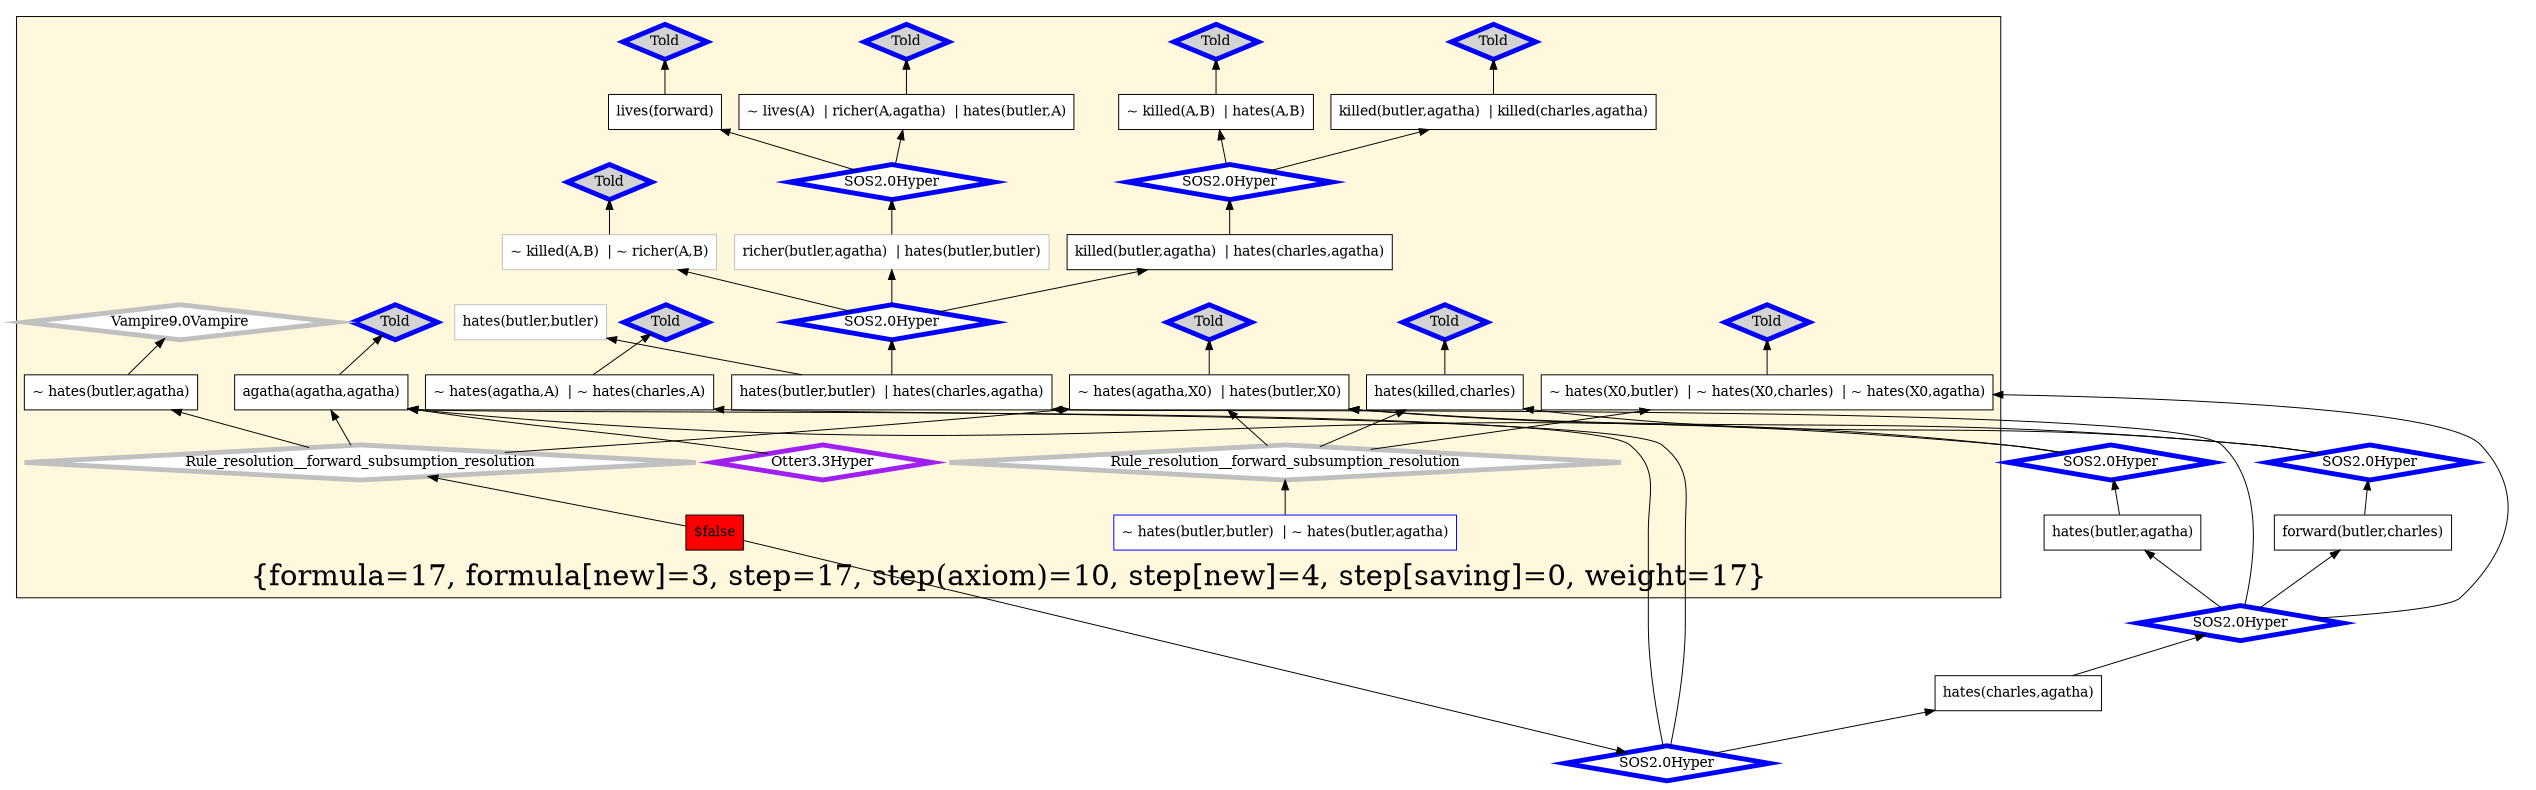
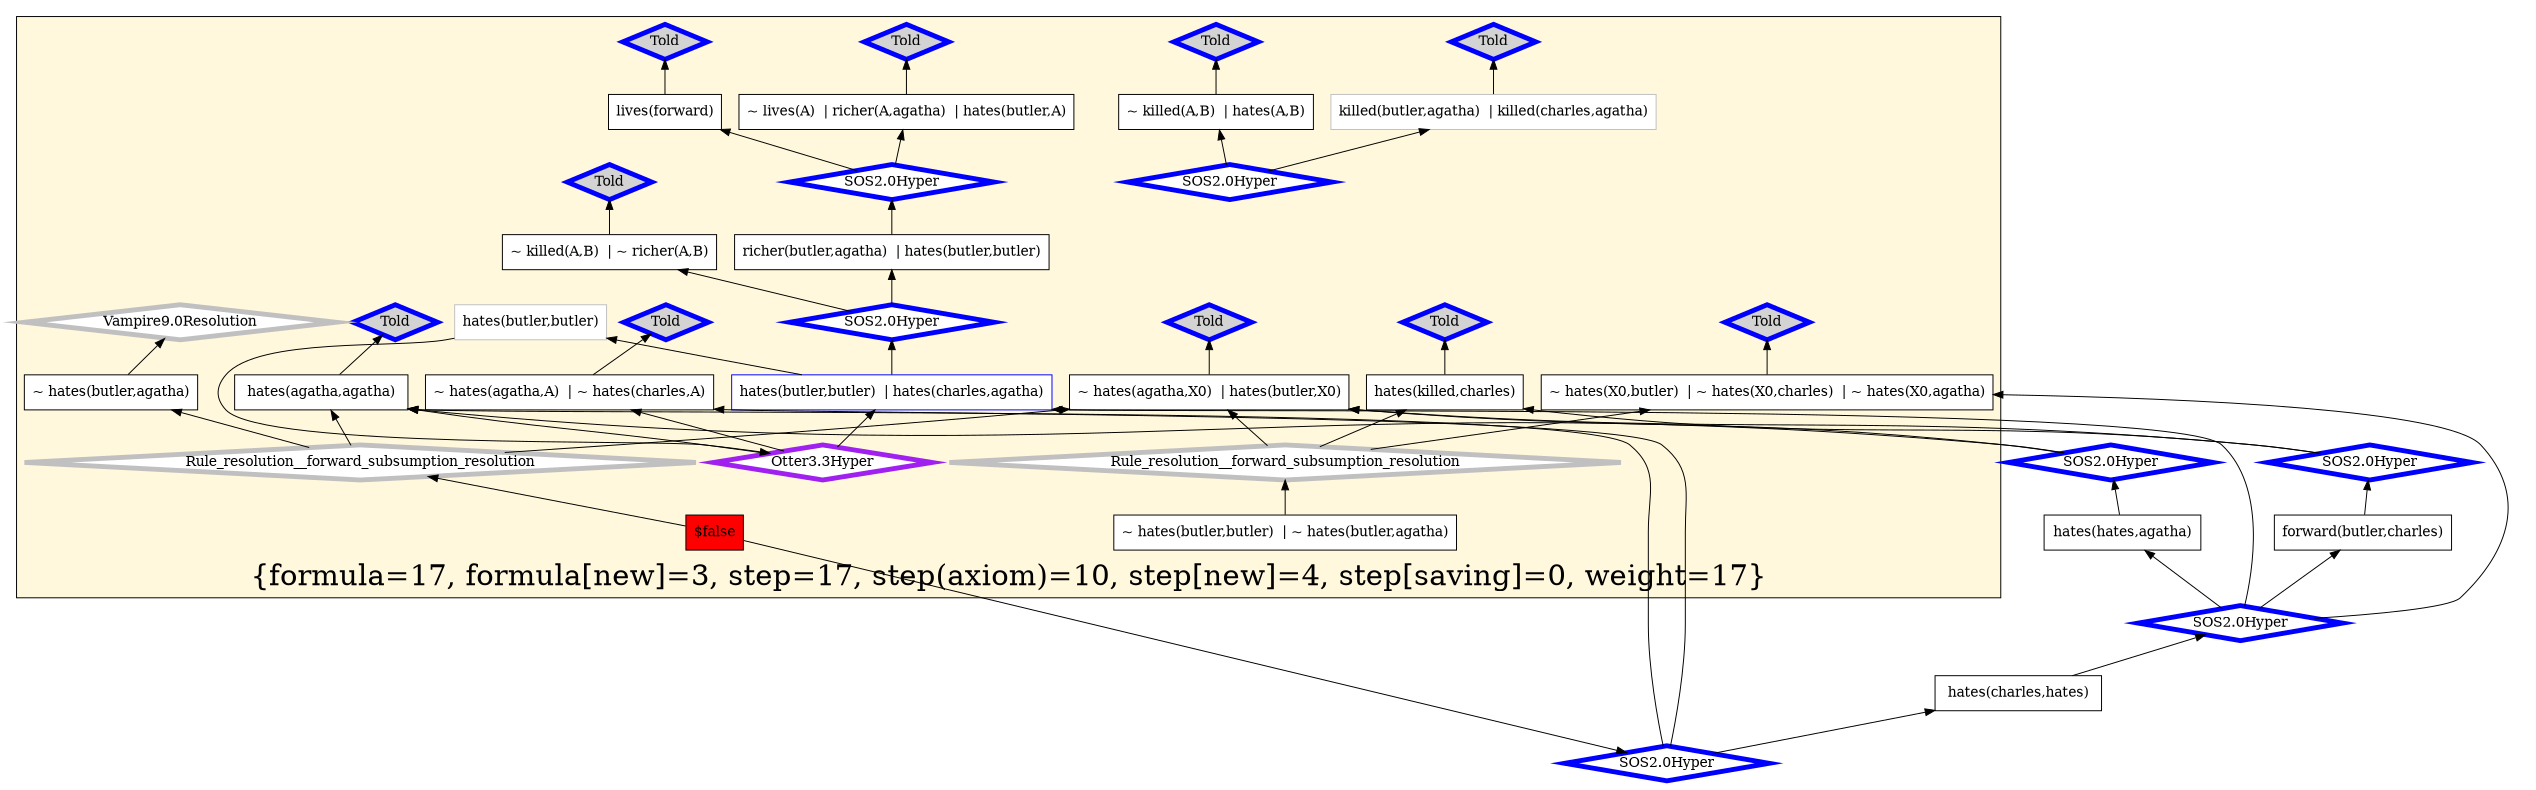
(1494, 112) -> (1494, 112)
(609, 252) -> (609, 252)
(892, 252) -> (892, 252)
(1230, 252) -> none
(180, 322) -> (180, 322)
(321, 392) -> (321, 392)
(892, 392) -> (892, 392)
none -> (853, 432)
none -> (355, 435)
none -> (748, 441)
(1285, 533) -> (1285, 533)
(2122, 533) -> (2122, 533)
(2018, 693) -> (2018, 693)
